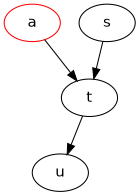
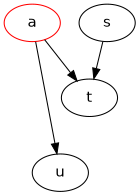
(77, 130) -> (45, 92)
